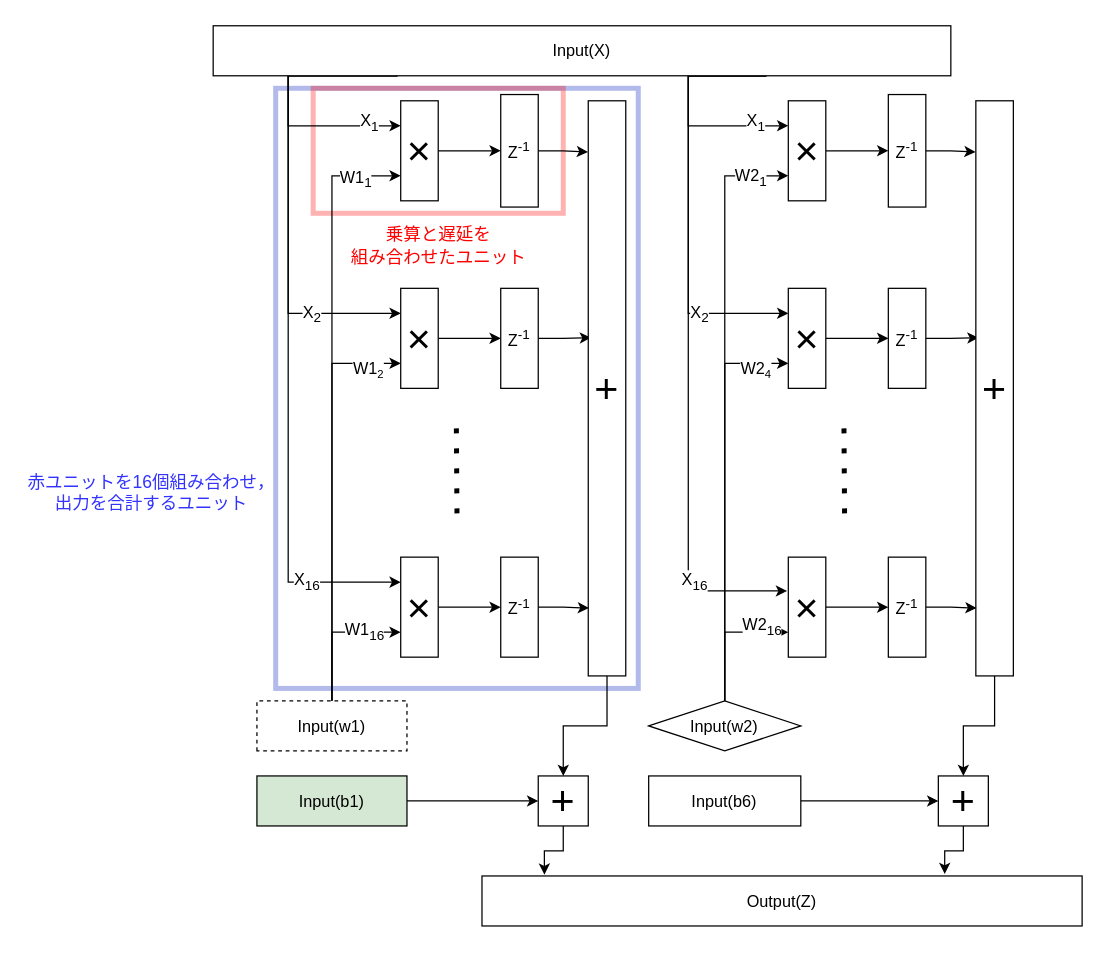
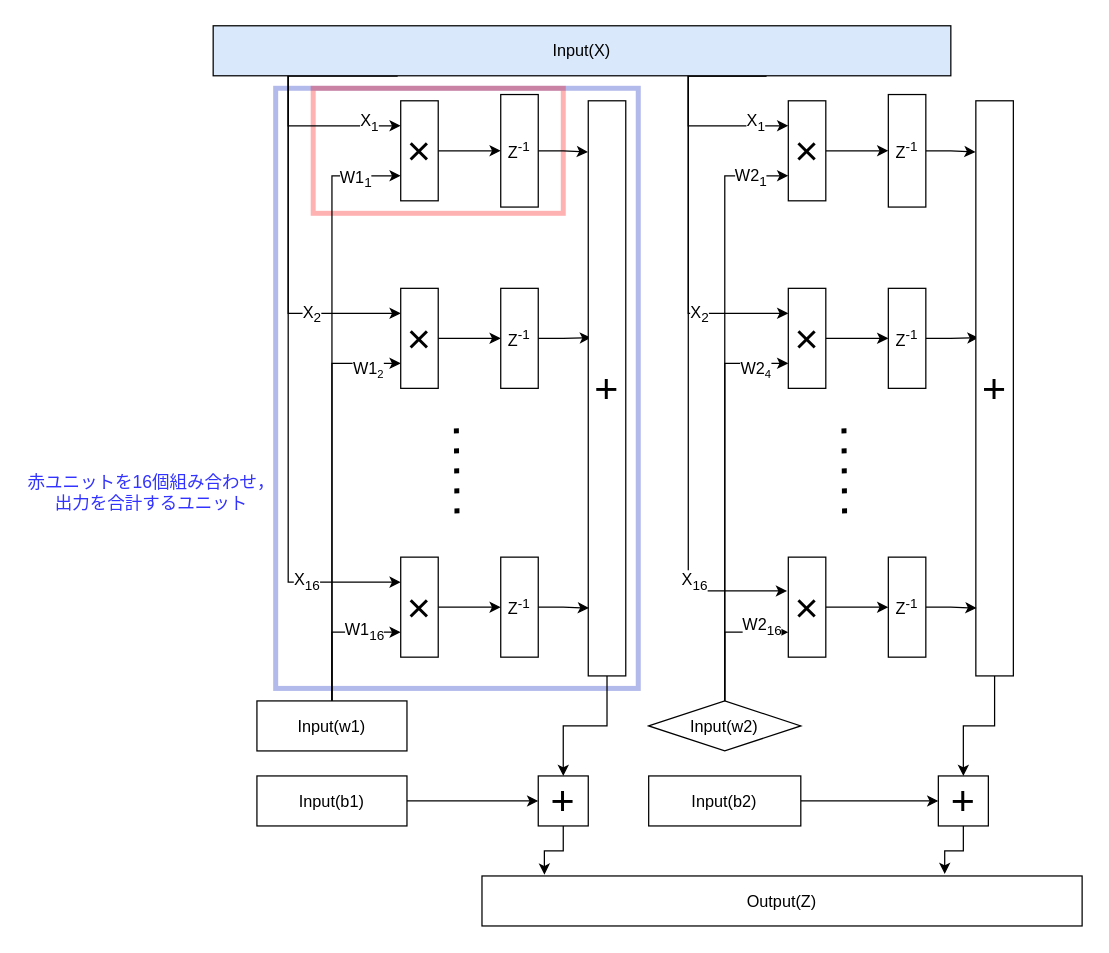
(582, 51) -> (582, 51)
(438, 244) -> none
(332, 726) -> (332, 726)
(332, 801) -> (332, 801)
(724, 801) -> (724, 801)
